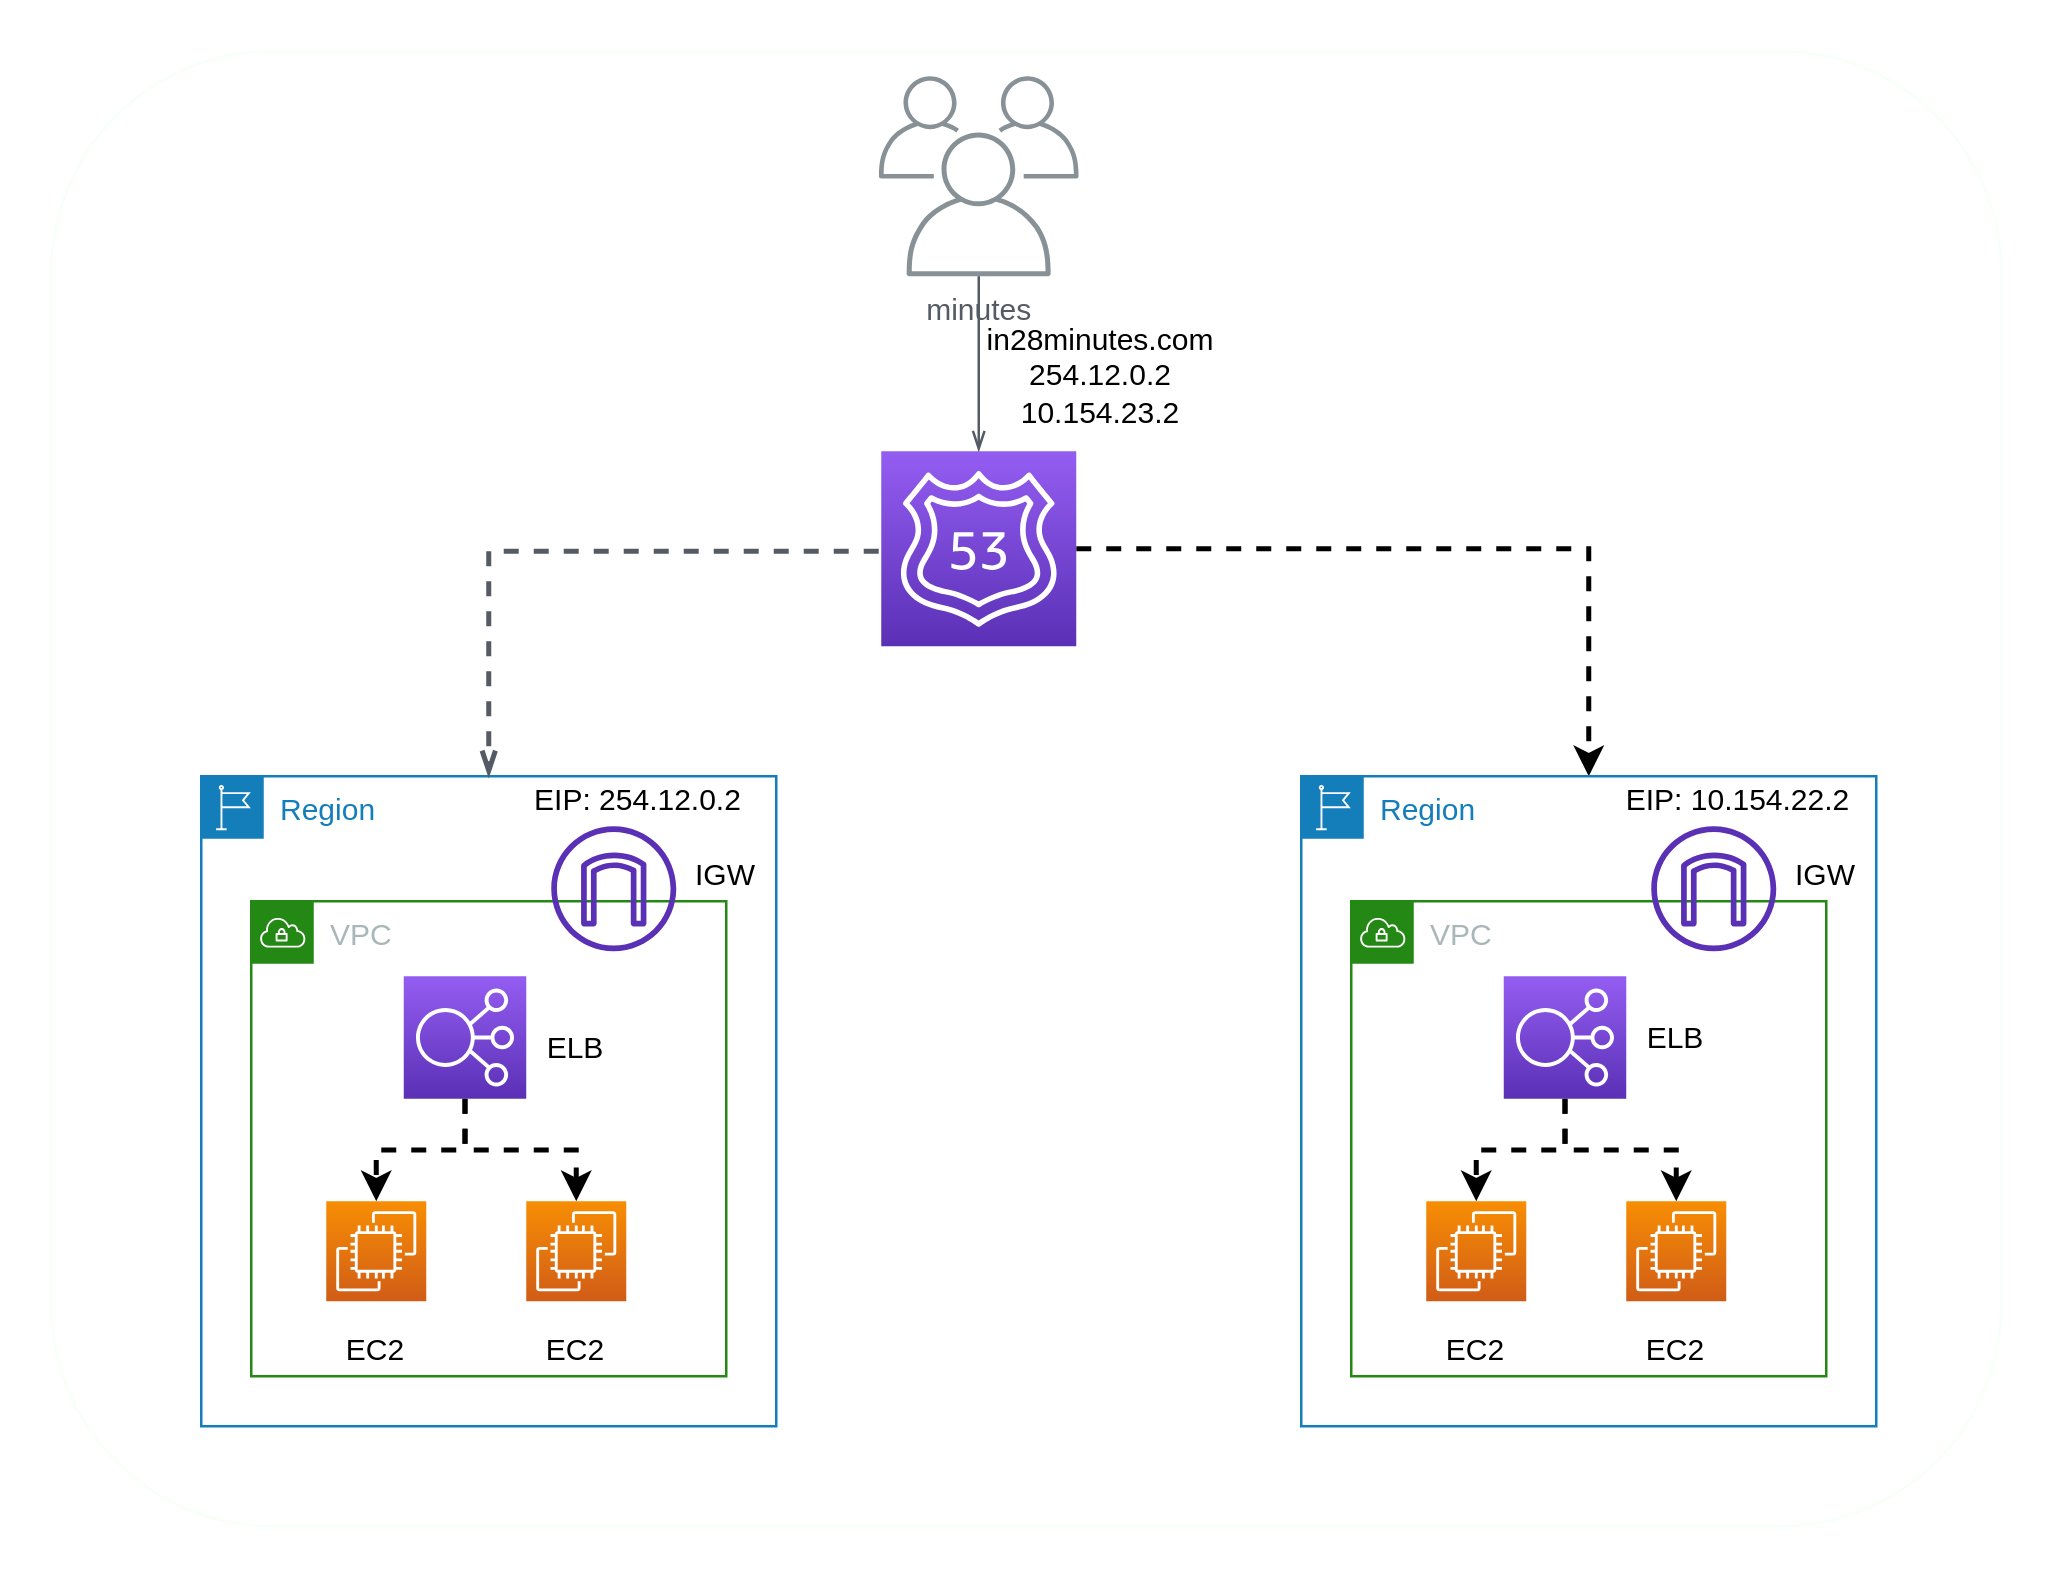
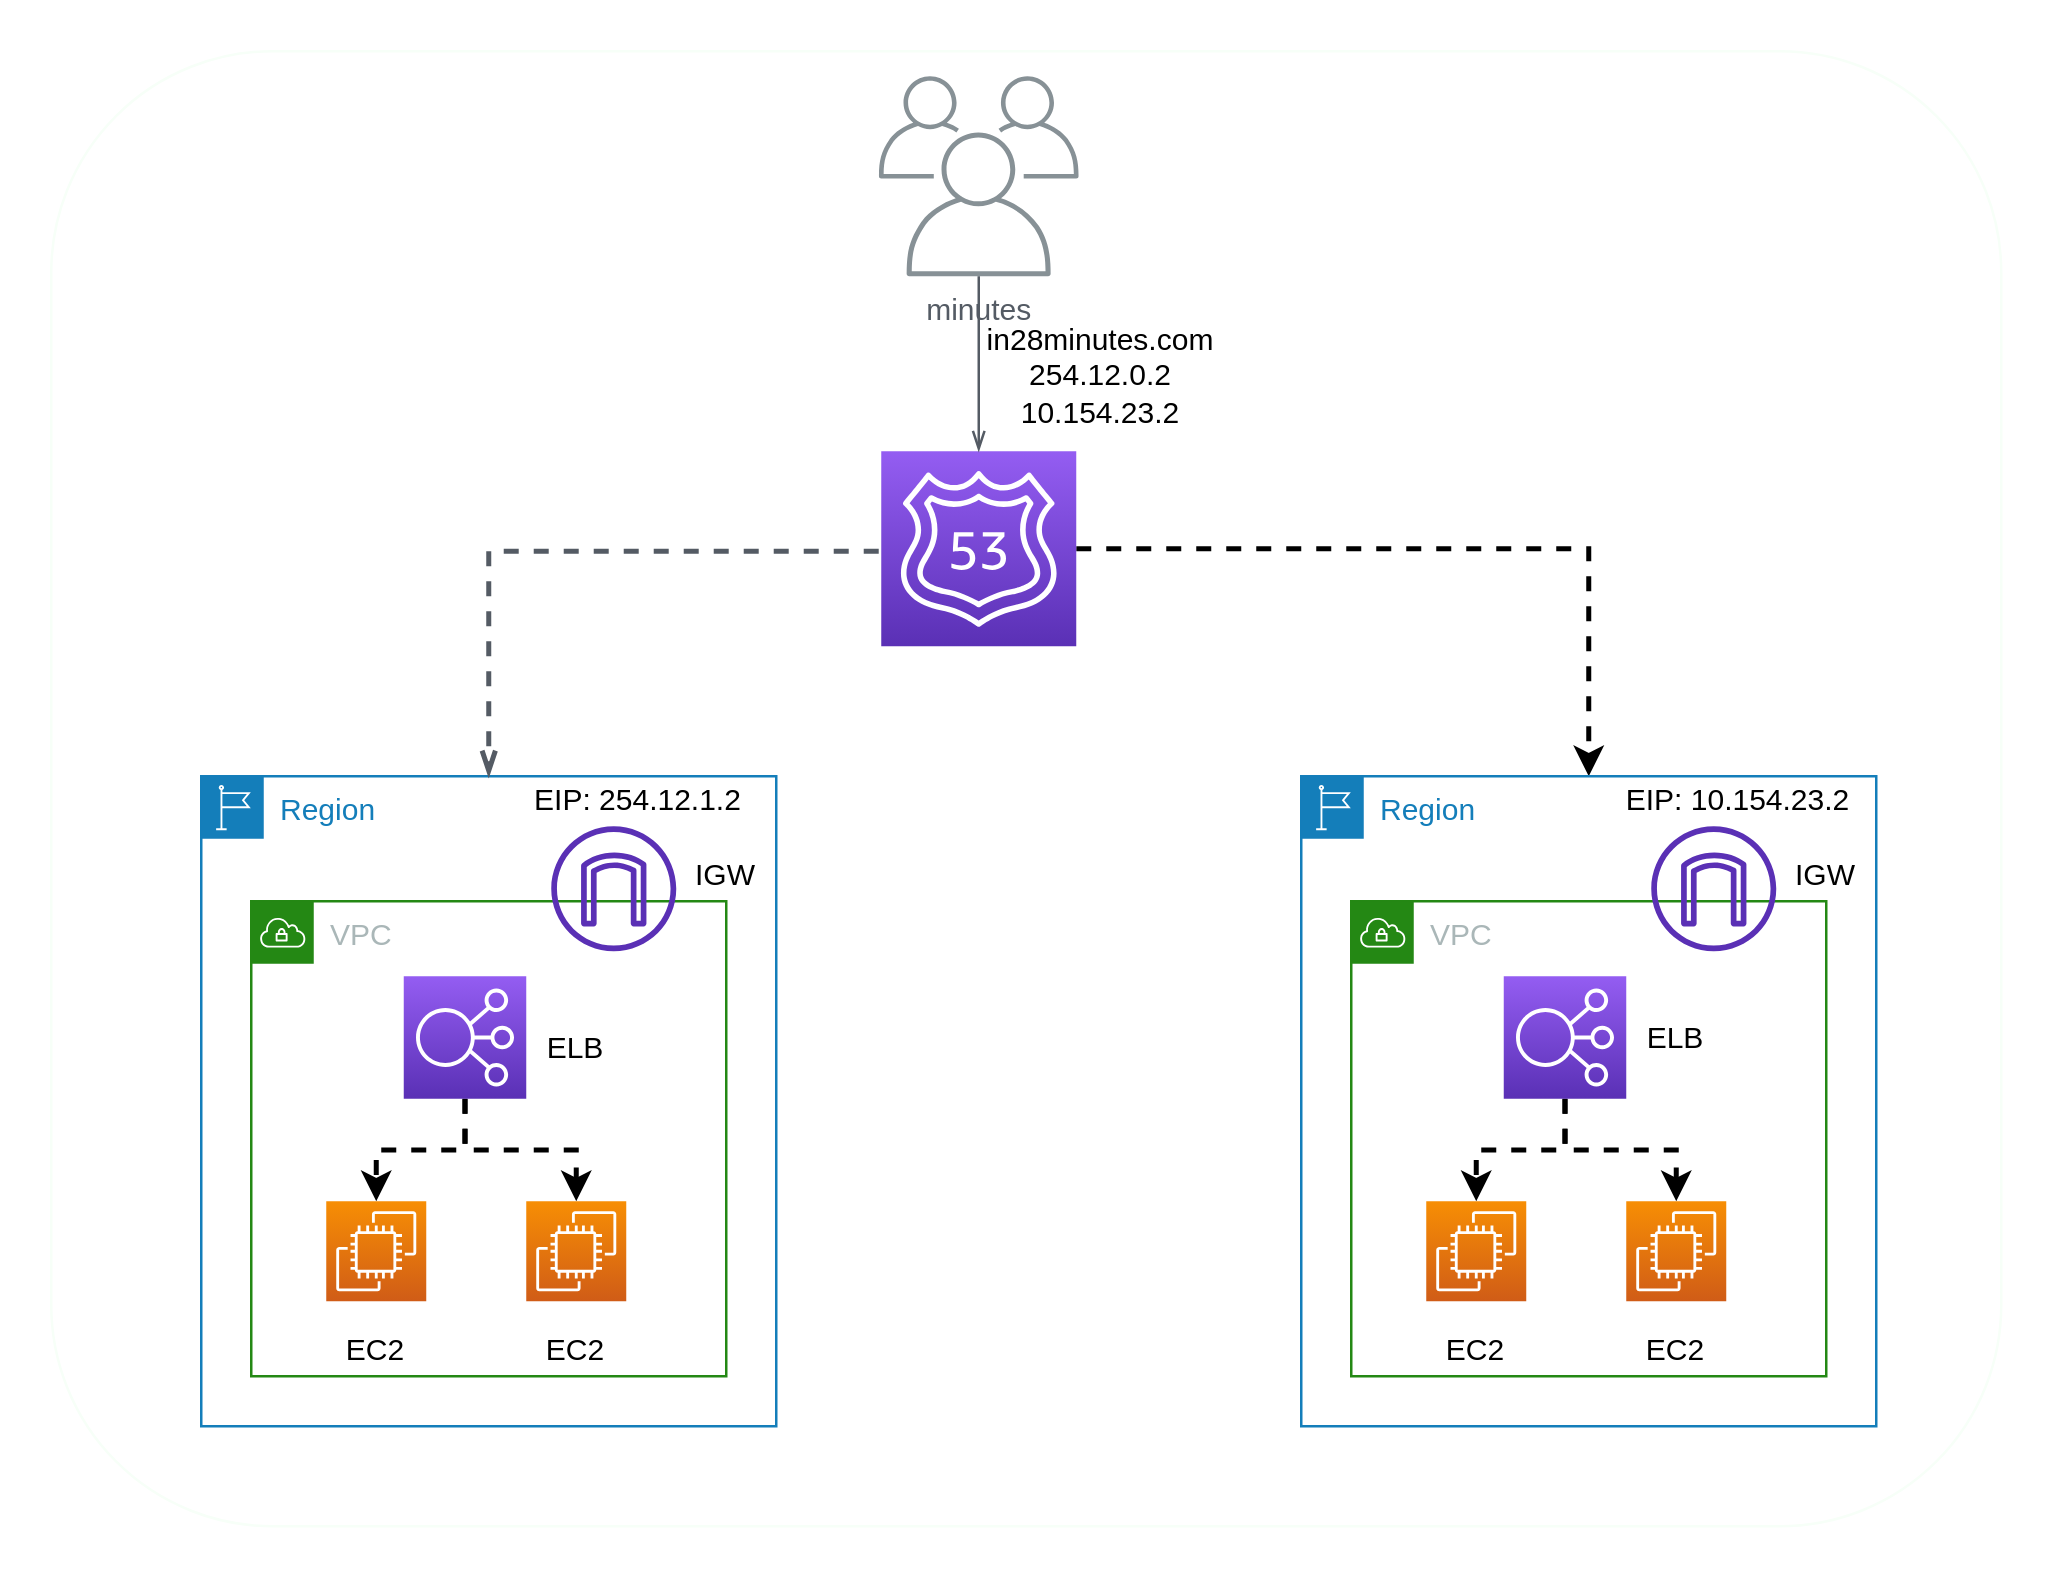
(639, 801) -> (639, 801)
(1739, 801) -> (1739, 801)
